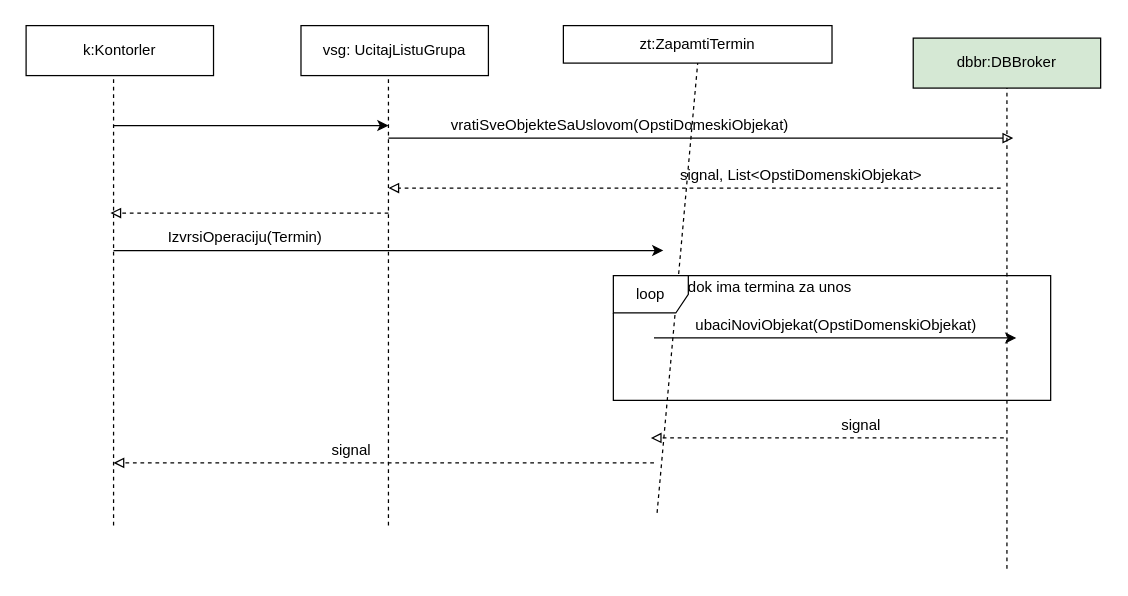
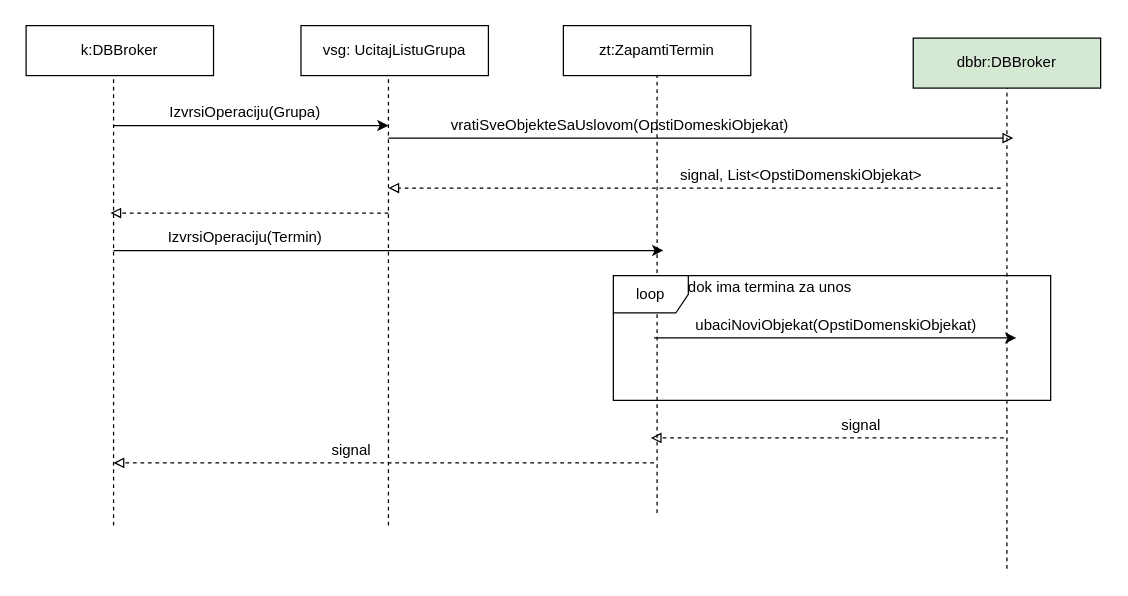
(698, 44) -> (657, 51)
(119, 51) -> (119, 51)
none -> (244, 113)
